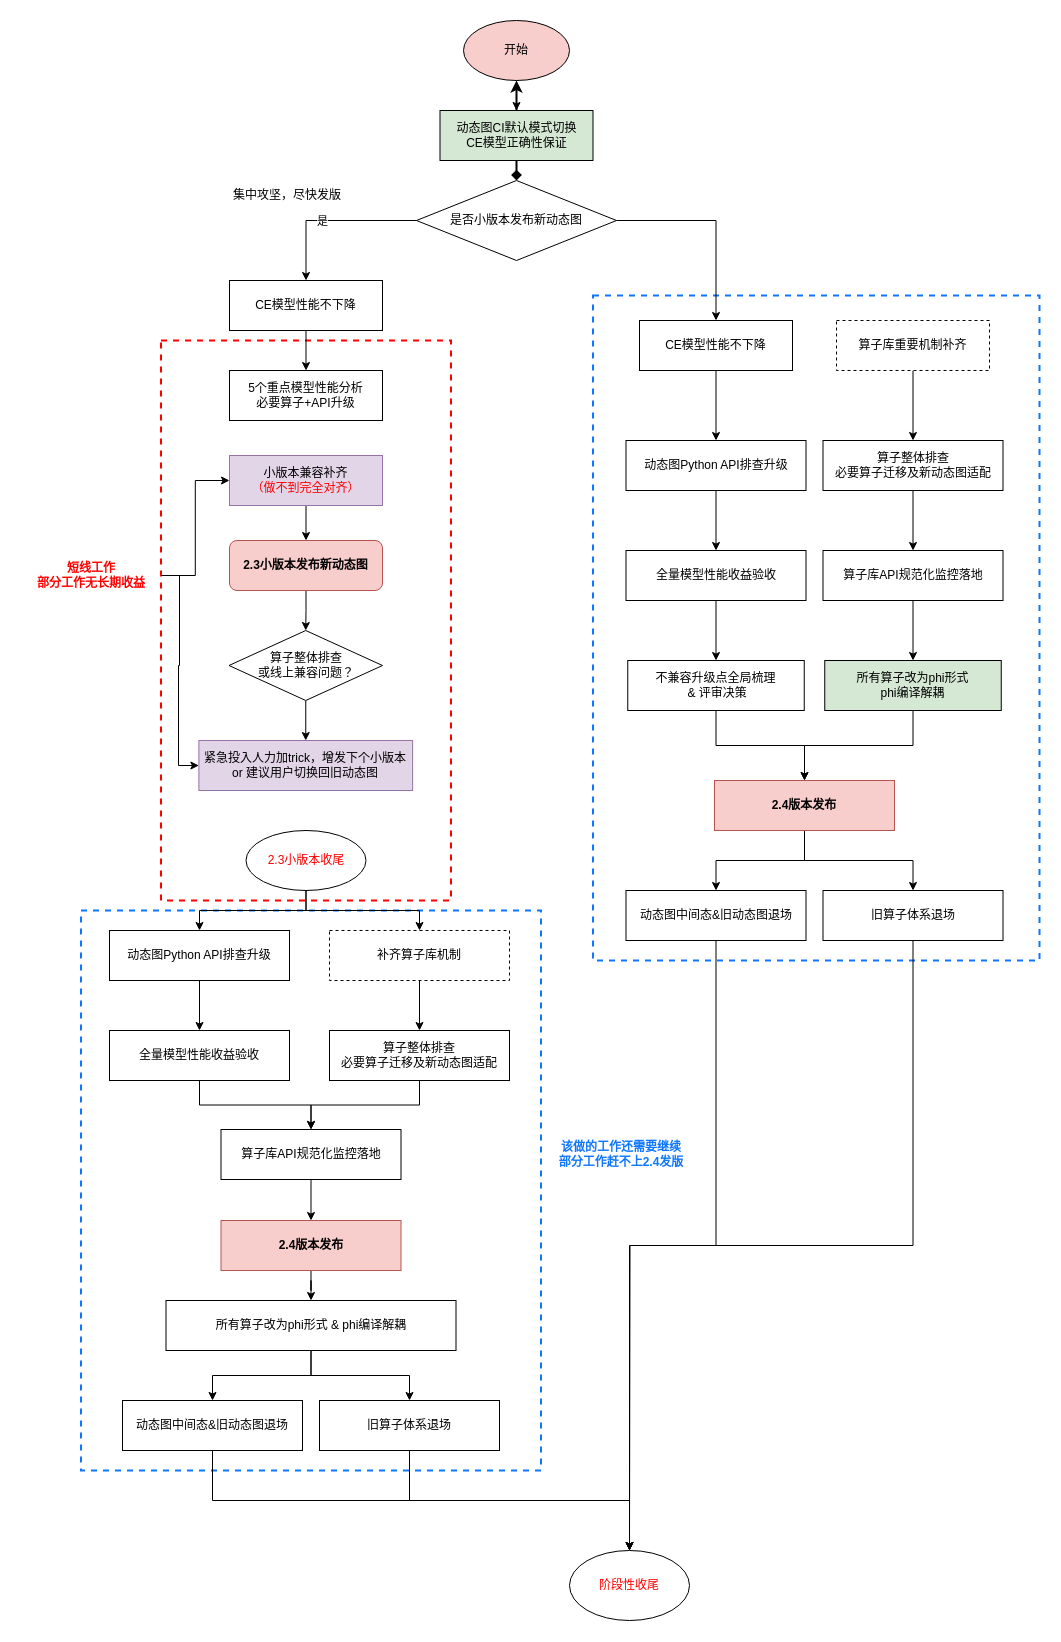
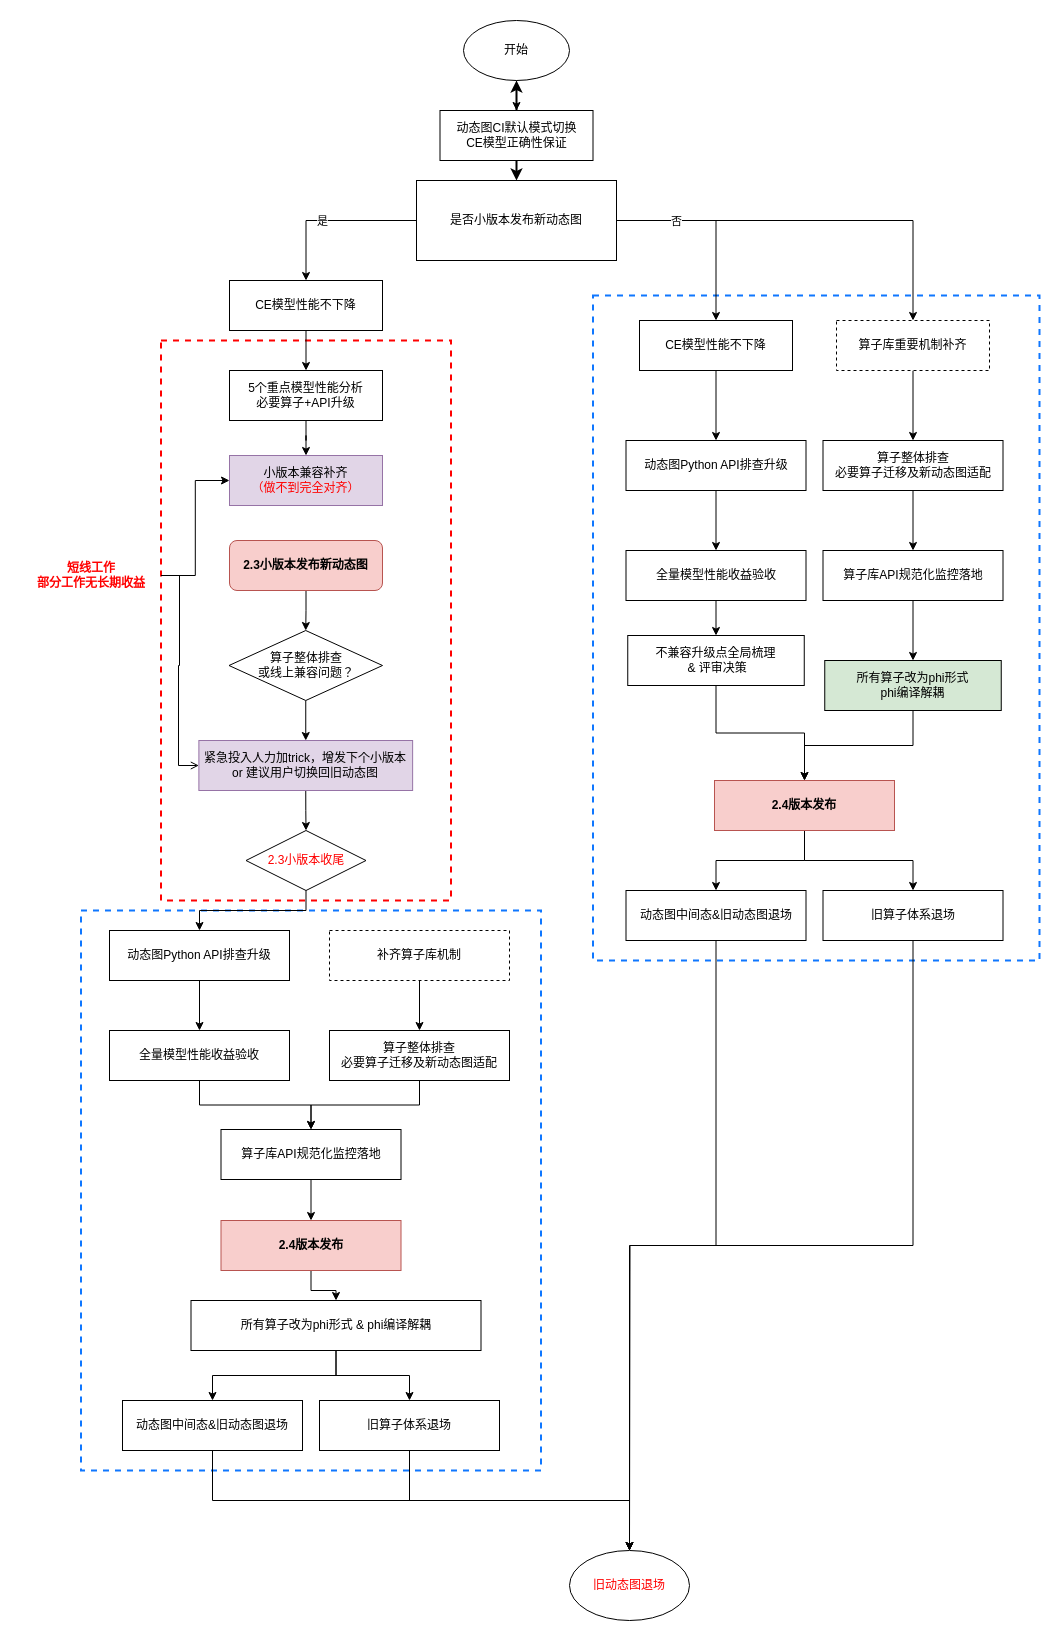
(517, 51) -> (517, 51)
(517, 136) -> (517, 136)
(517, 169) -> (517, 170)
(288, 196) -> none
(517, 221) -> (517, 221)
none -> (862, 221)
none -> (306, 440)
(306, 520) -> none
(716, 686) -> (716, 661)
(191, 766) -> (192, 766)
none -> (306, 807)
(306, 861) -> (306, 861)
(370, 911) -> none
(621, 1155) -> none
(311, 1326) -> (336, 1326)
(630, 1586) -> (630, 1586)
